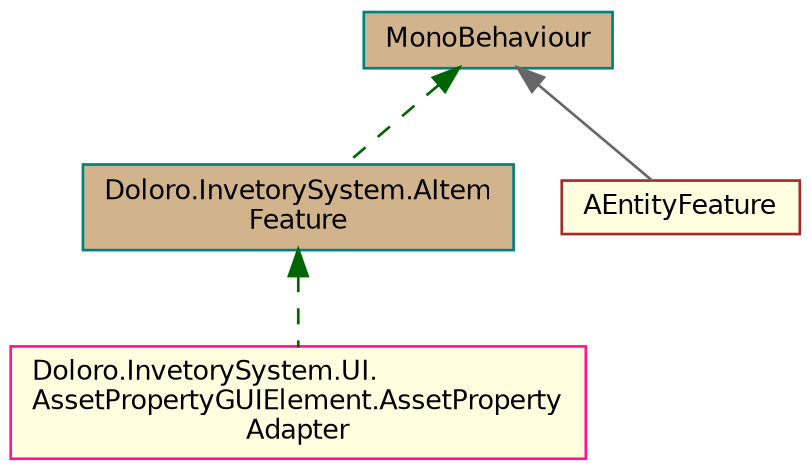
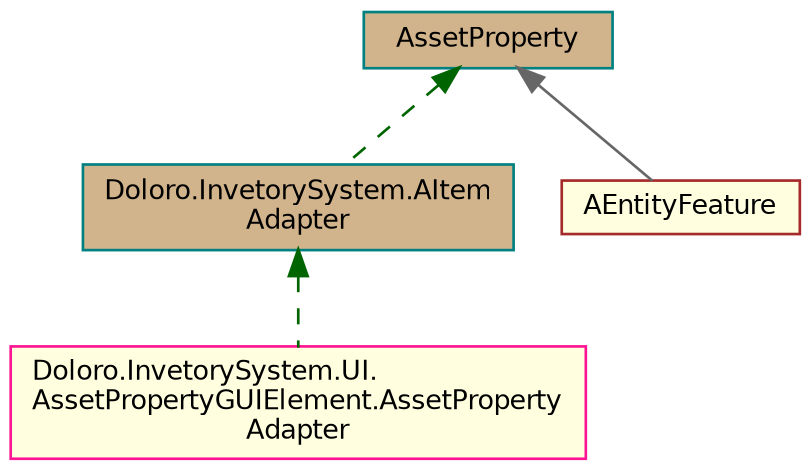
(488, 40) -> (488, 40)
(298, 207) -> (298, 207)
